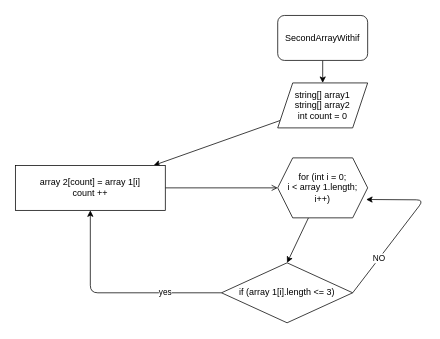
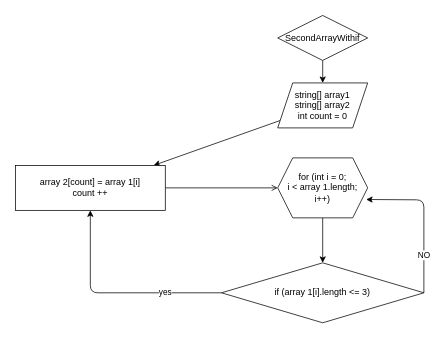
(323, 38) -> (323, 38)
(287, 293) -> (323, 293)
